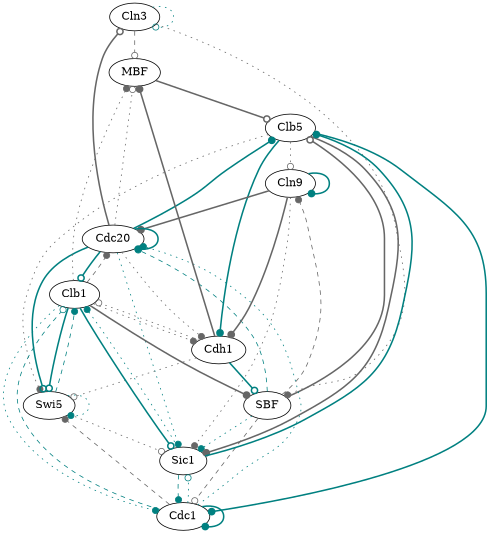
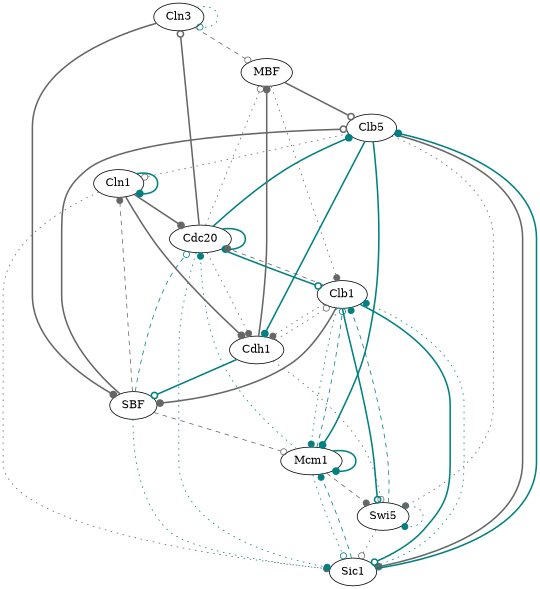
(337, 128) -> (32, 190)
(87, 183) -> (303, 180)
(290, 183) -> (119, 183)
(34, 304) -> none
(183, 516) -> (311, 461)
